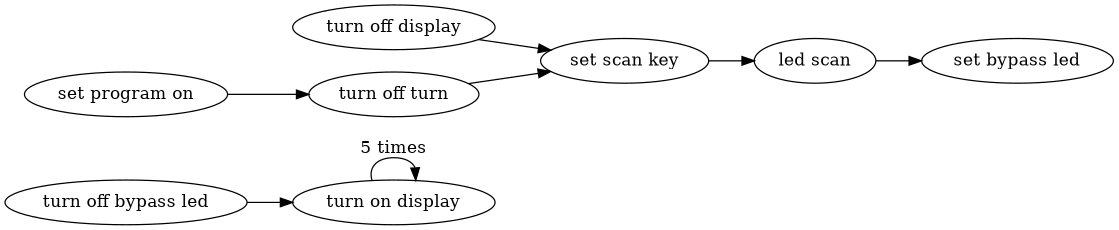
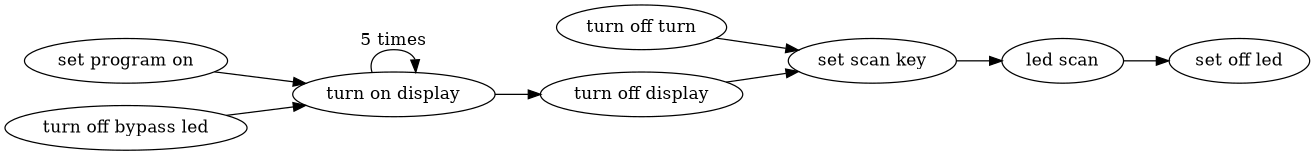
(1018, 61) -> (1239, 61)
(262, 94) -> (254, 77)
none -> (512, 94)
